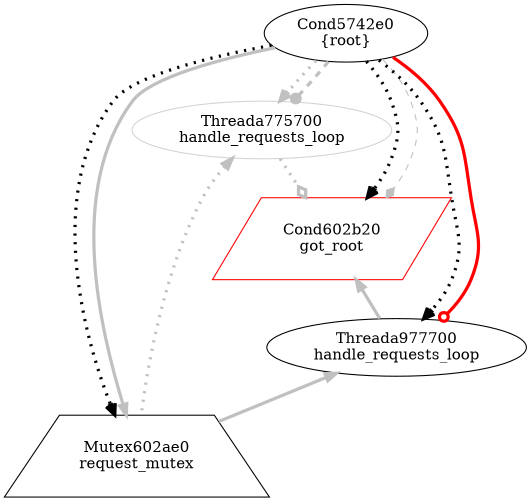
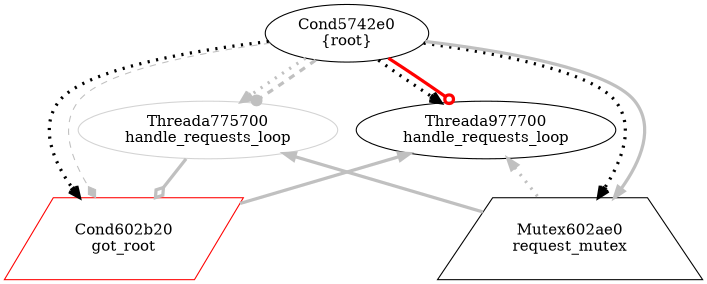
(289, 173) -> (175, 173)
(168, 285) -> (389, 184)
(371, 304) -> (320, 180)
(273, 399) -> (527, 183)
